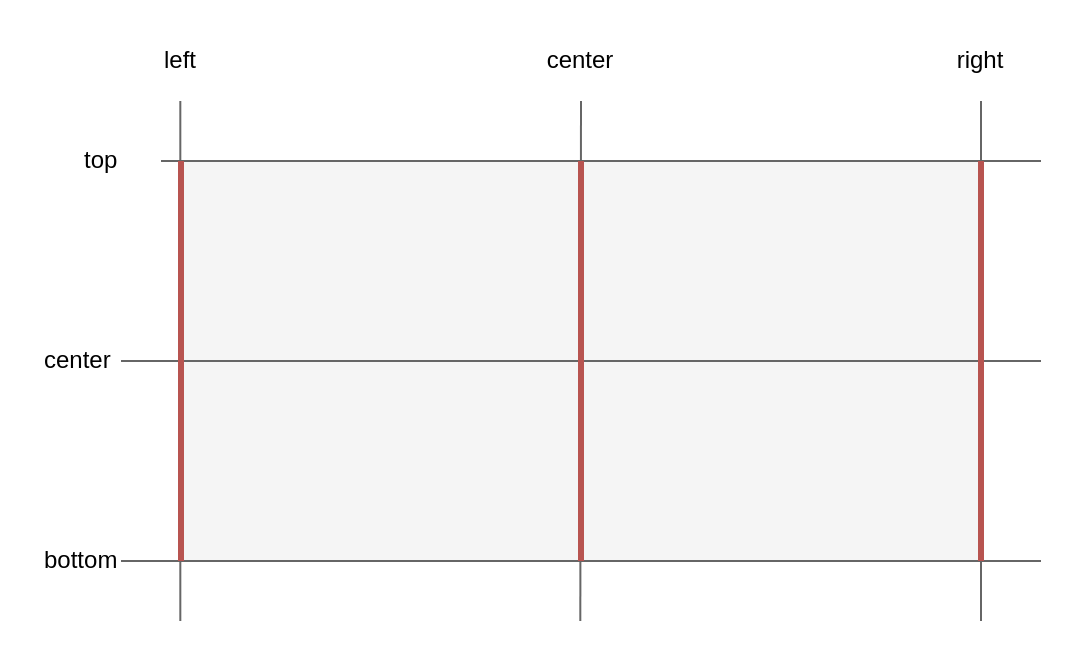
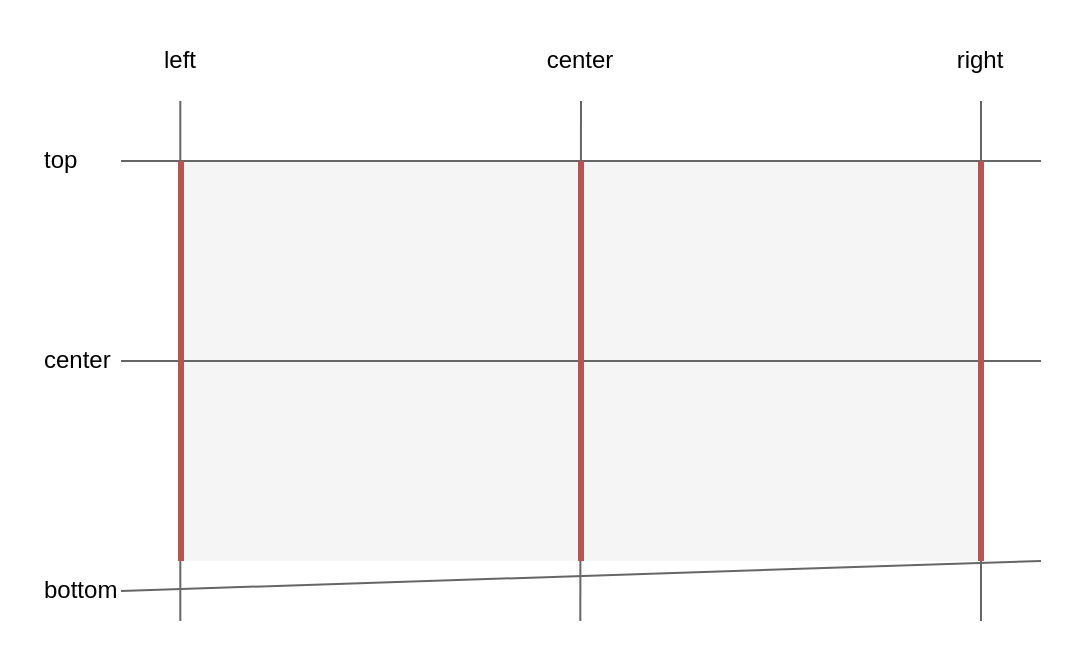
(121, 161) -> (81, 161)
(81, 561) -> (81, 591)
